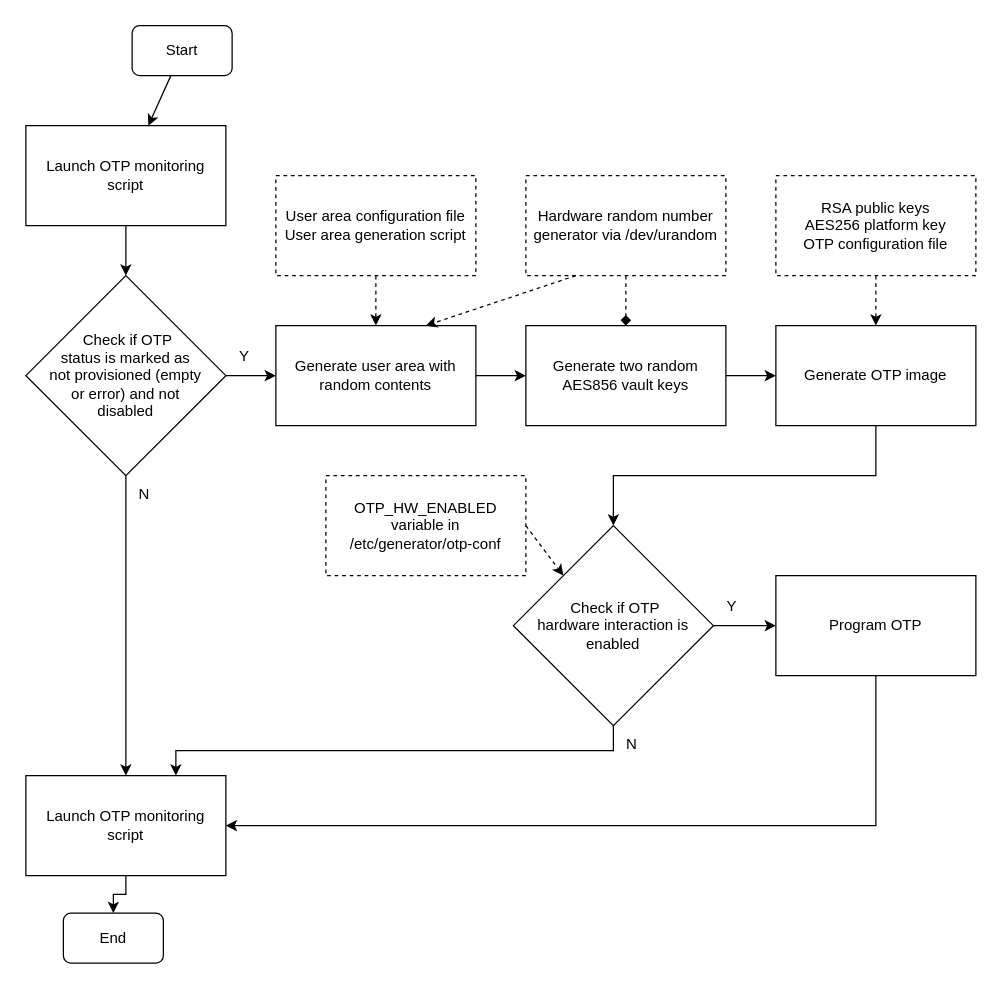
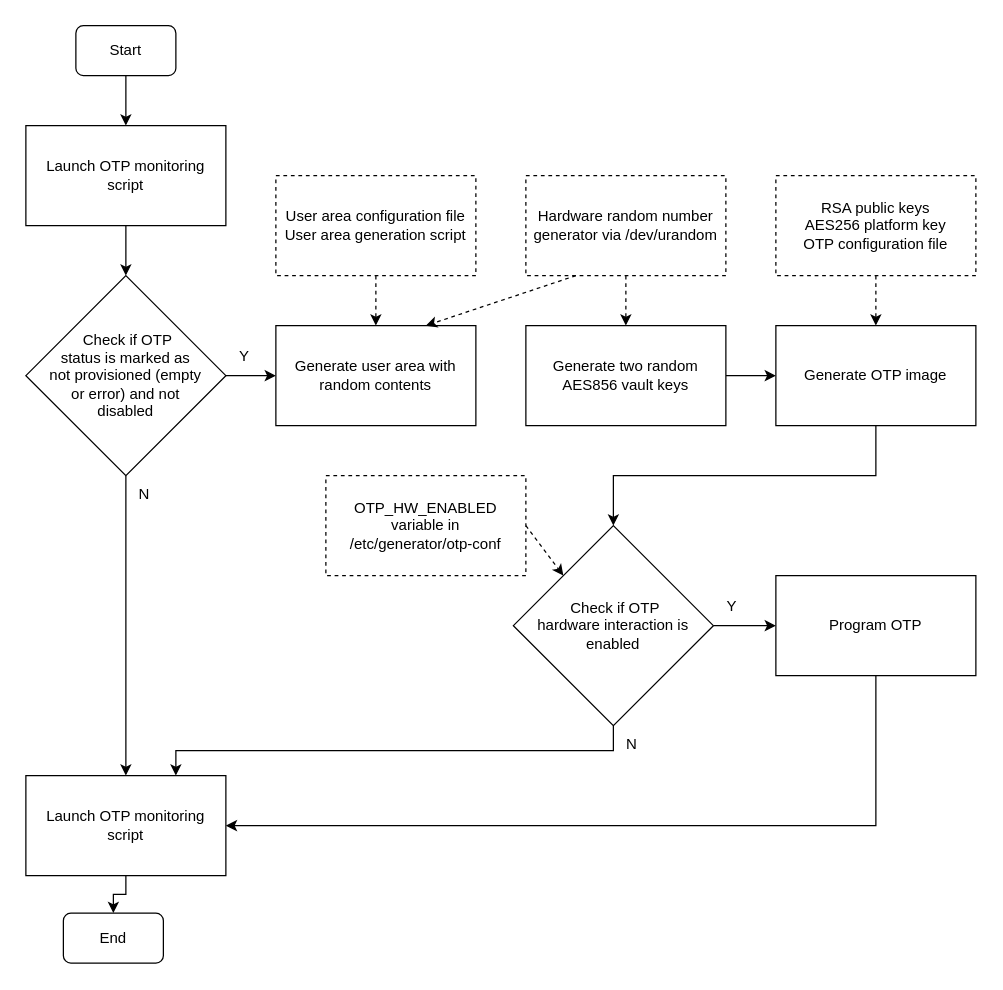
(182, 51) -> (126, 51)
(626, 315) -> (626, 316)
(497, 376) -> none
